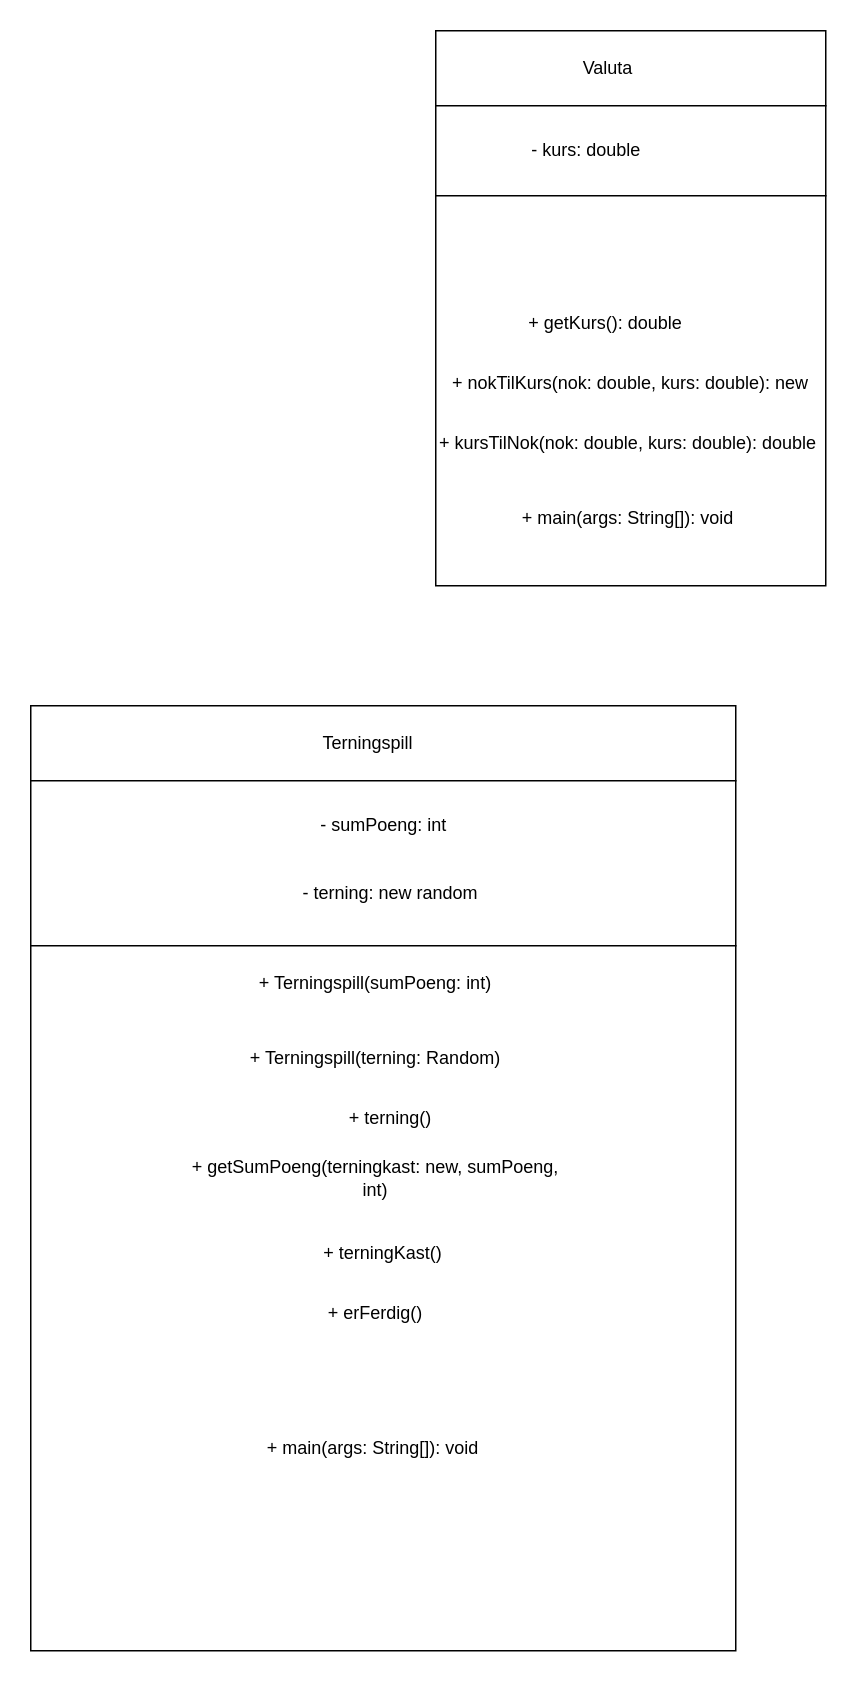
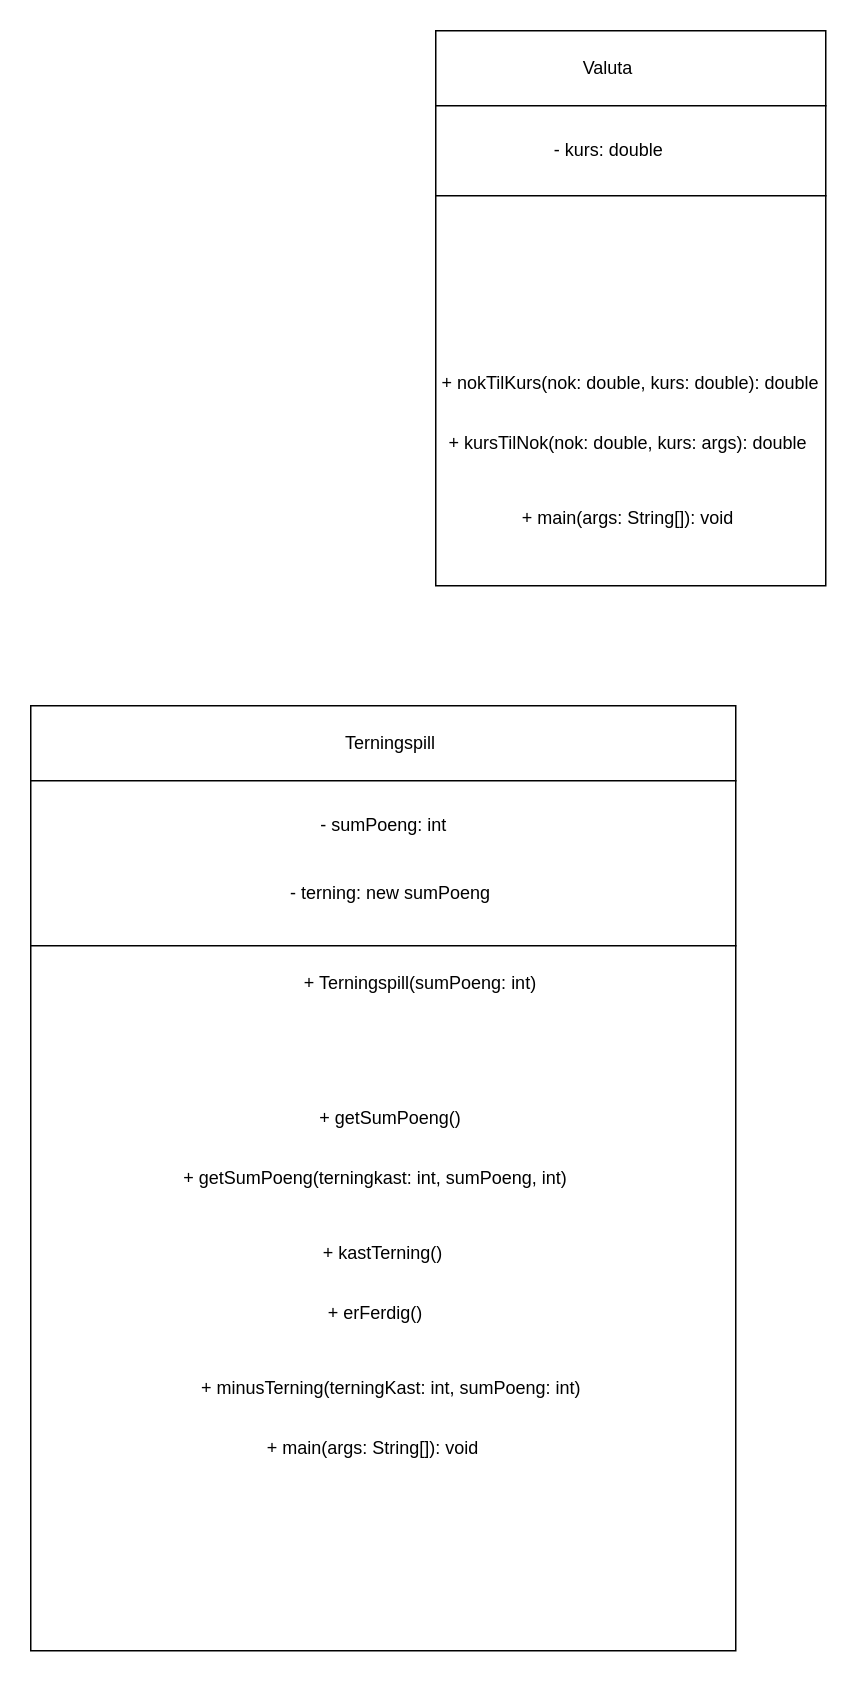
(586, 151) -> (608, 151)
(608, 323) -> none
(631, 383) -> (631, 383)
(631, 443) -> (631, 443)
(368, 743) -> (391, 743)
(391, 893) -> (391, 893)
(376, 983) -> (421, 983)
(376, 1058) -> none
(391, 1118) -> (391, 1118)
(376, 1178) -> (376, 1178)
(383, 1253) -> (383, 1253)
none -> (391, 1388)
